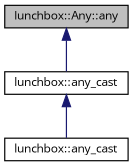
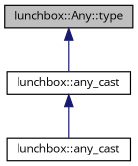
(66, 17) -> (69, 17)
